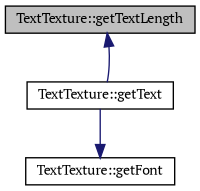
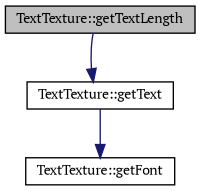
(109, 64) -> (91, 51)
